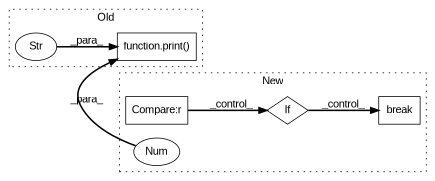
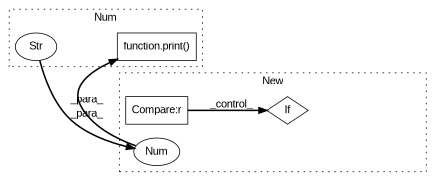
(106, 18) -> (106, 18)
(83, 47) -> (69, 118)
(399, 110) -> none
